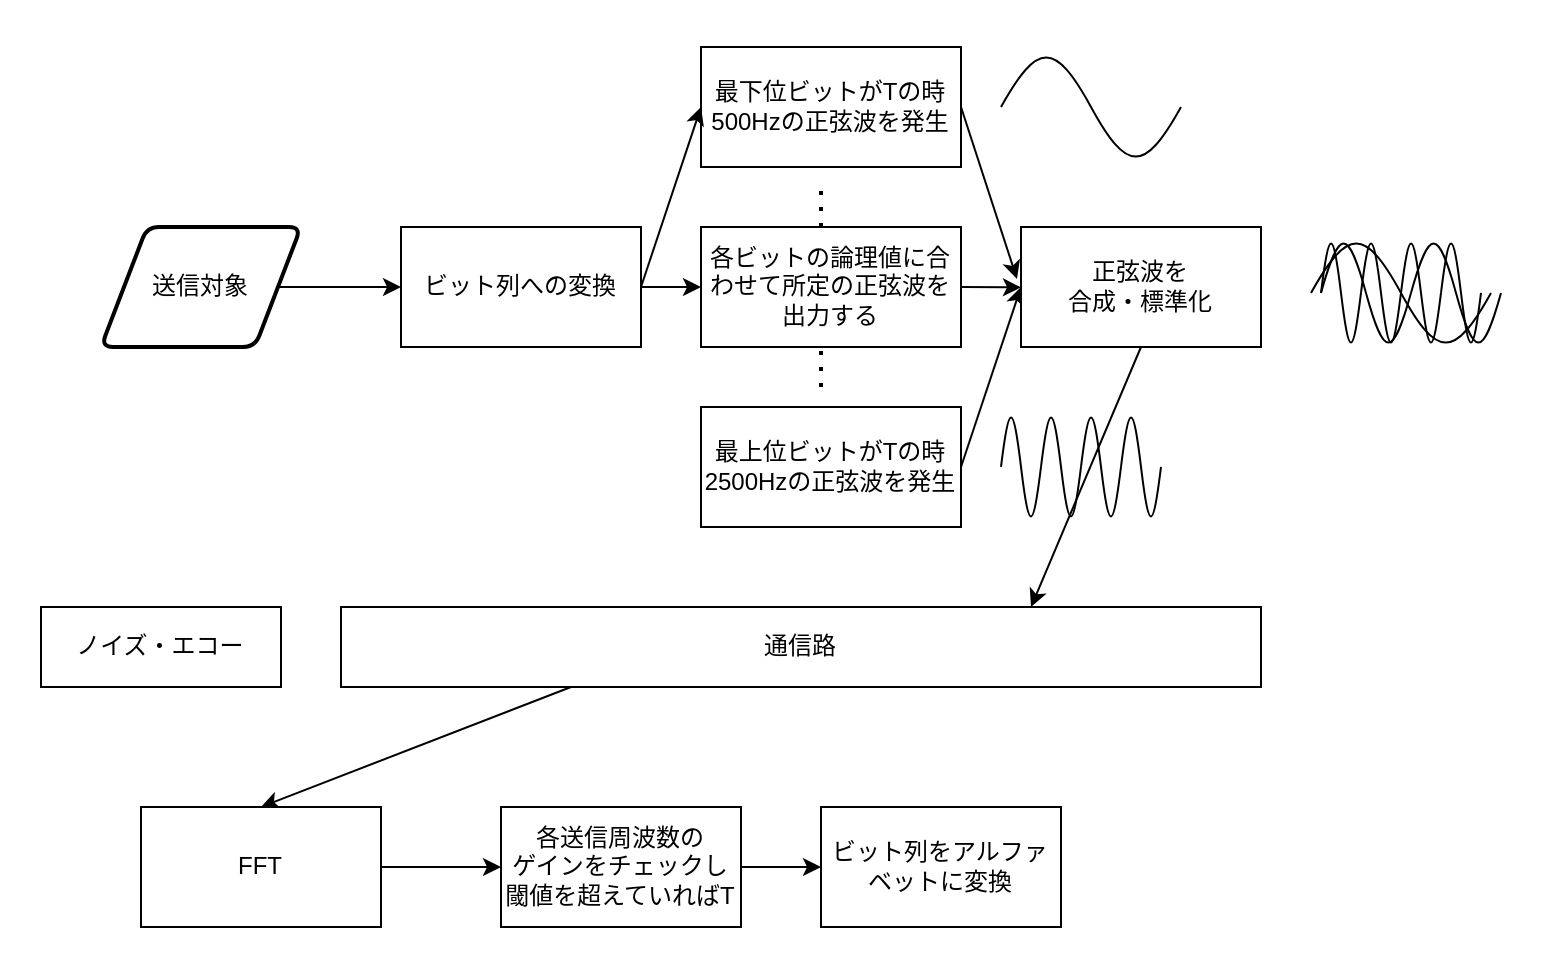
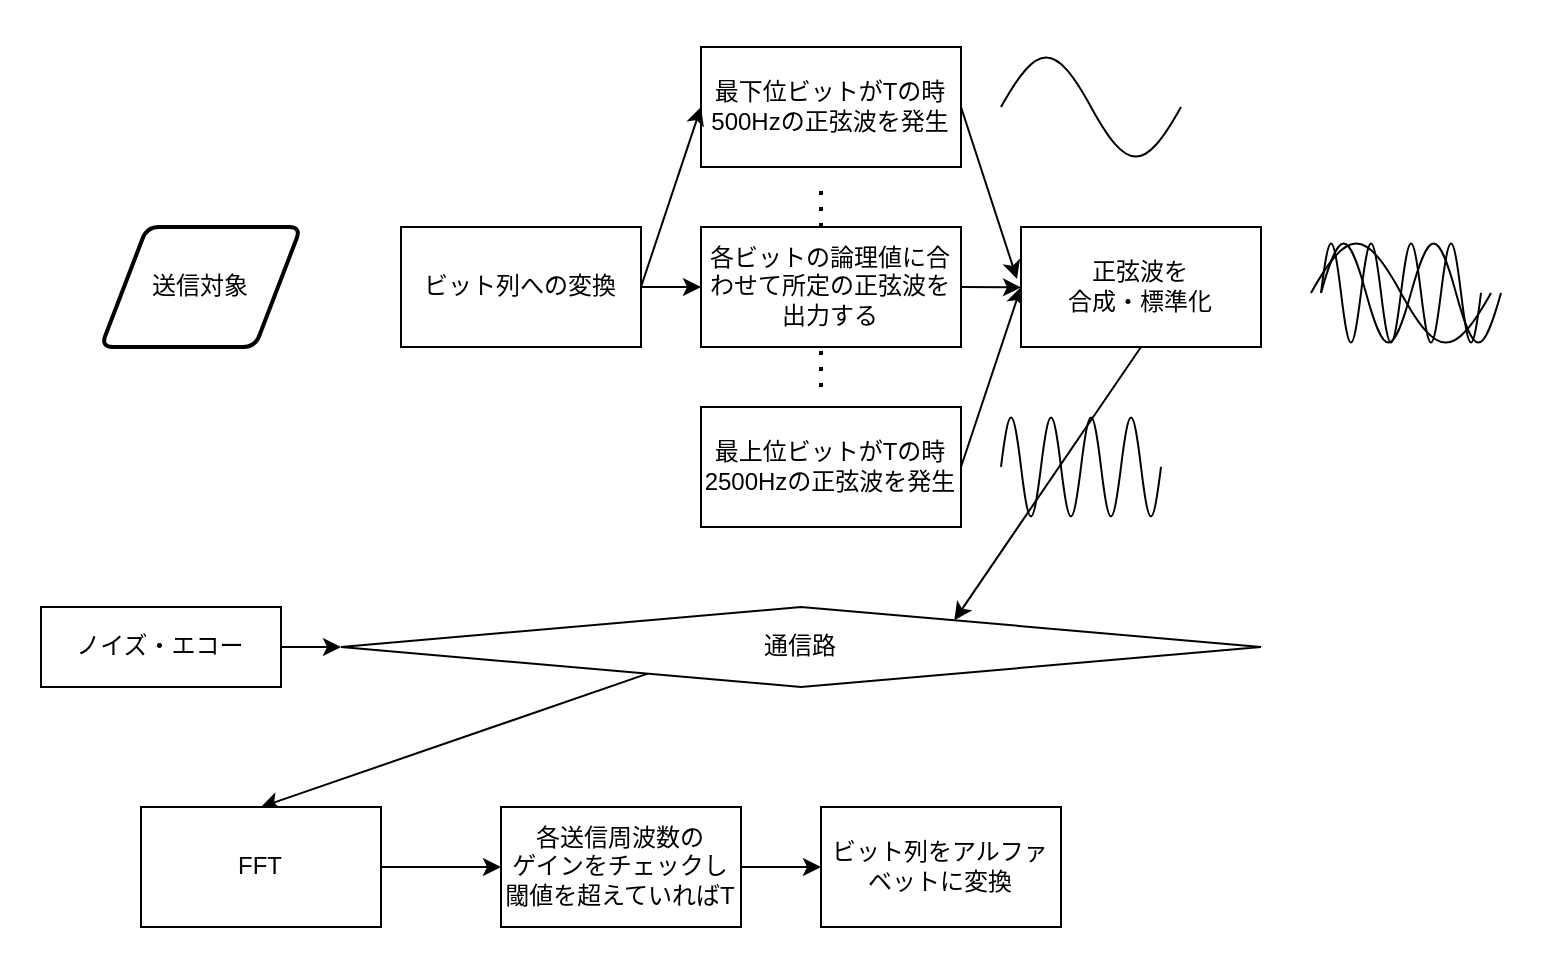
(333, 287) -> none
none -> (304, 647)
(801, 647) -> (801, 647)
